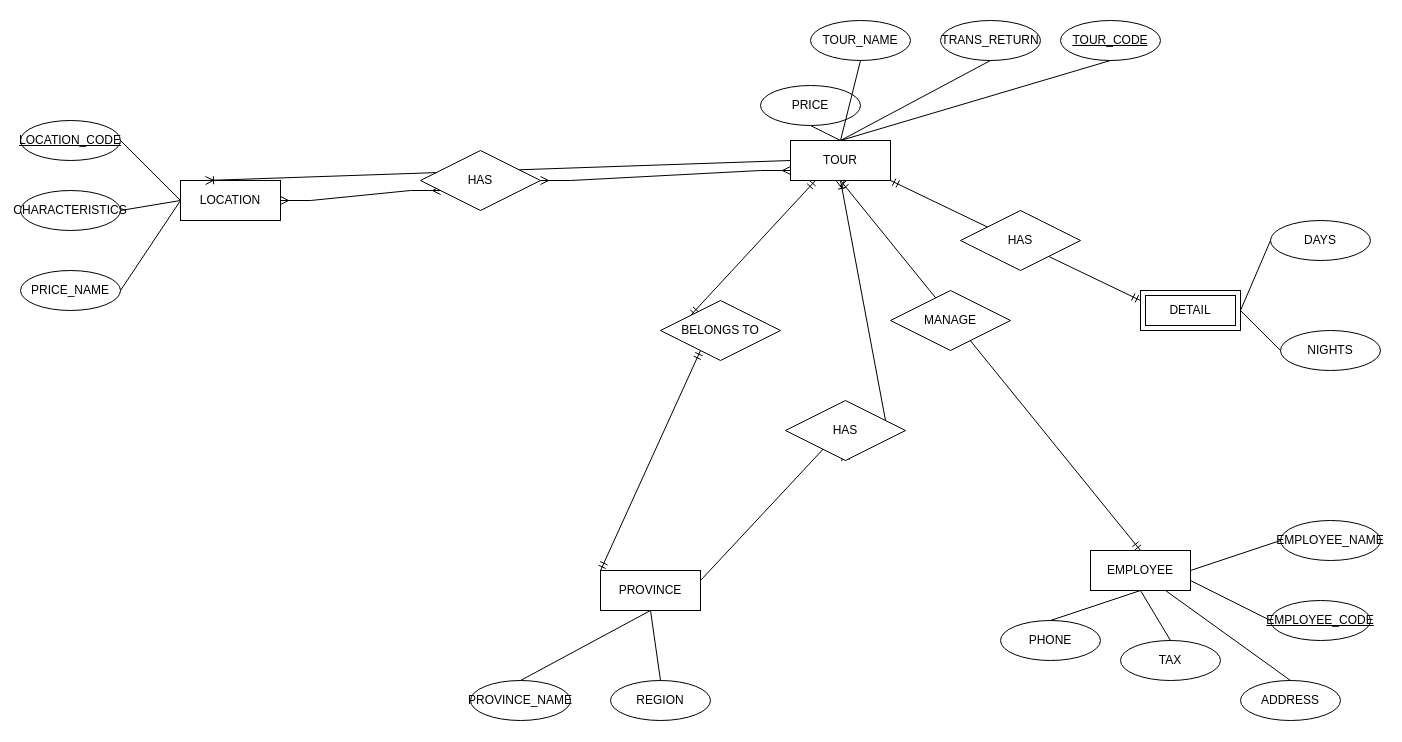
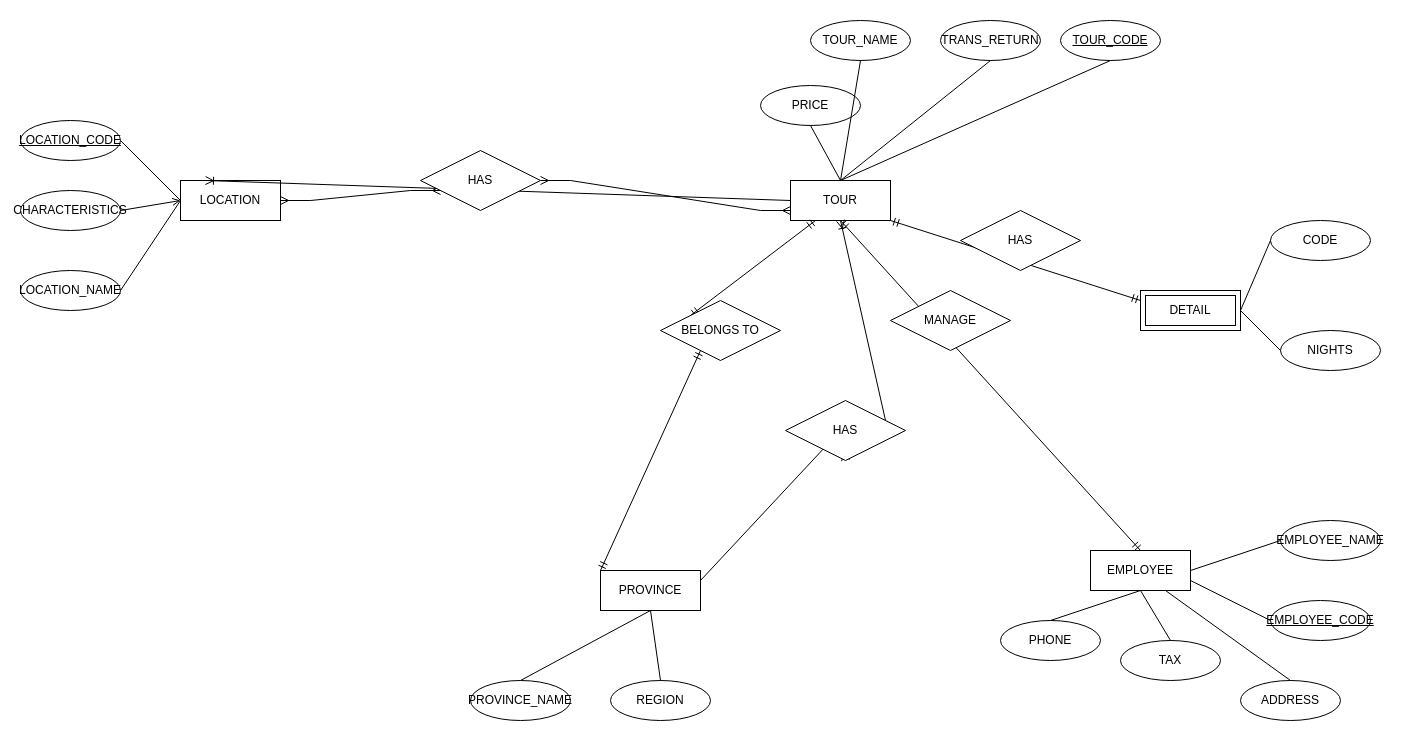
(841, 161) -> (841, 201)
(174, 202) -> (174, 202)
(1321, 241) -> (1321, 241)
(71, 291) -> (71, 291)
